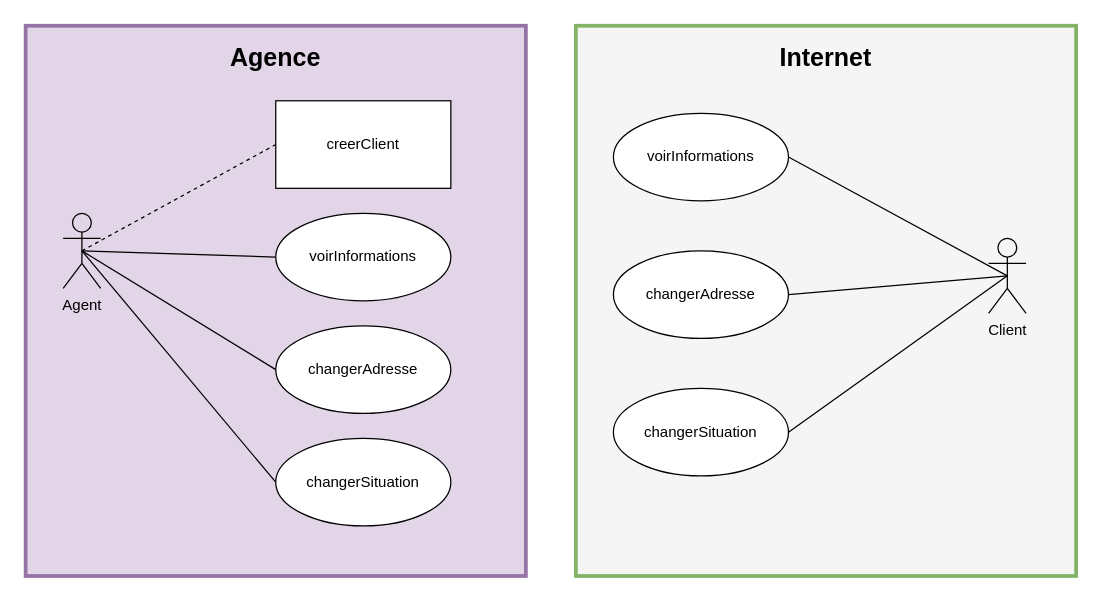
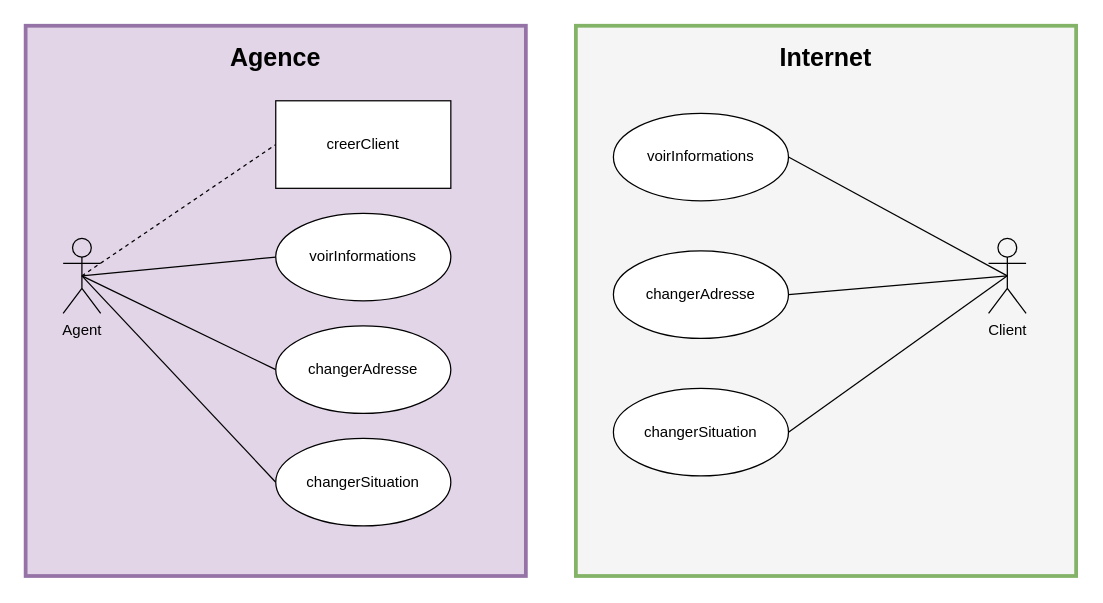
(82, 251) -> (82, 276)
